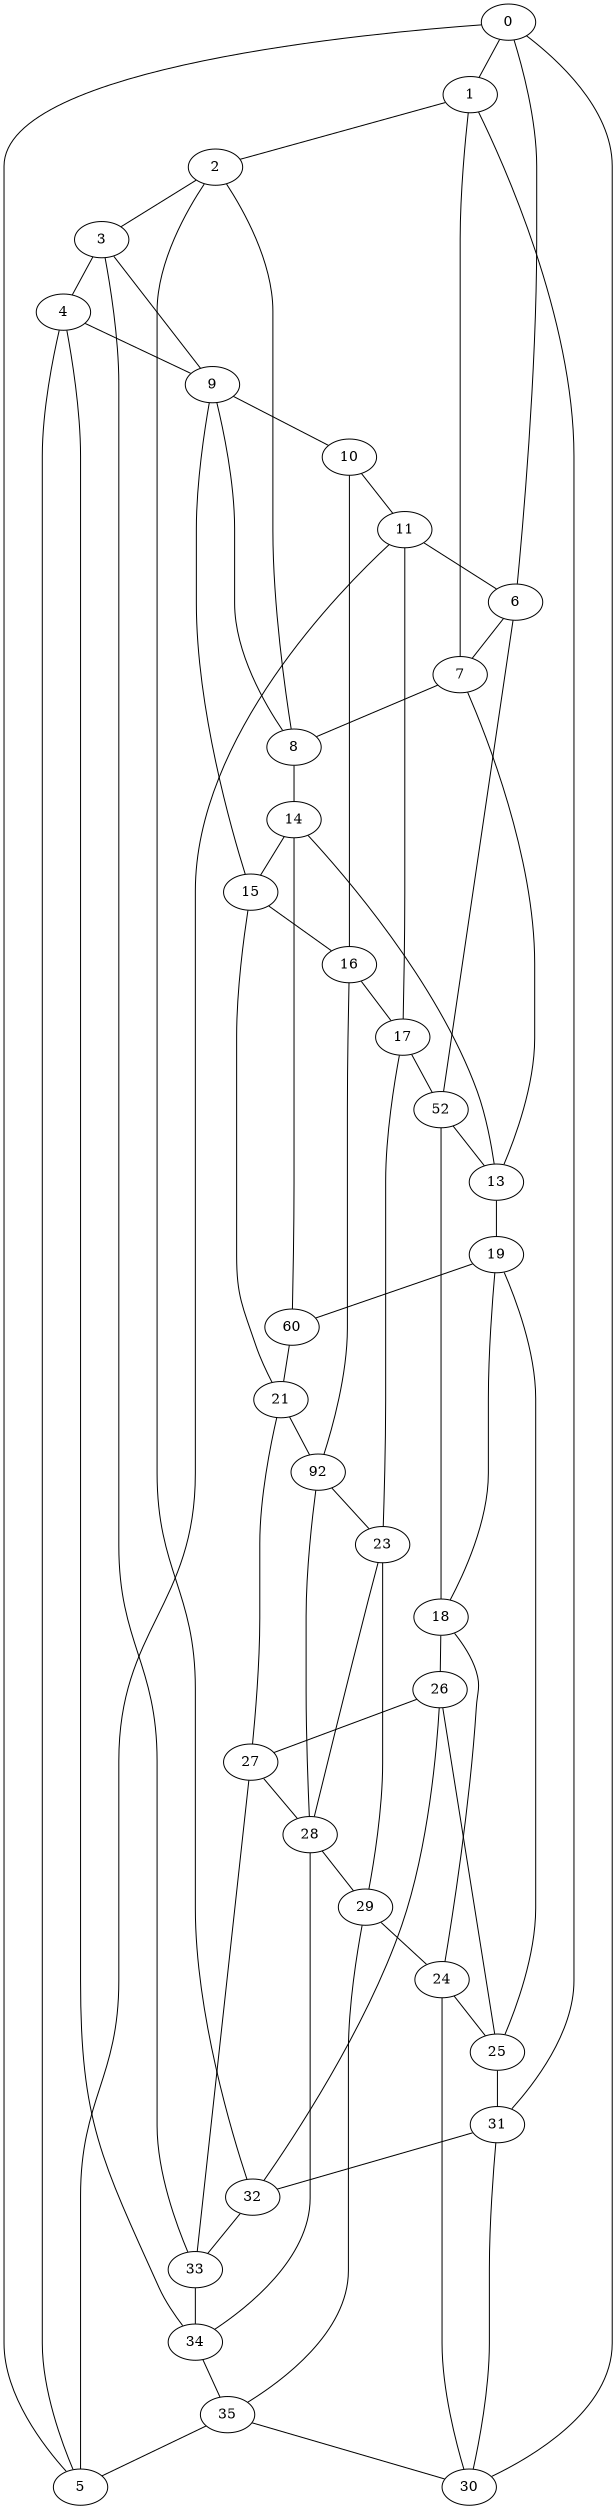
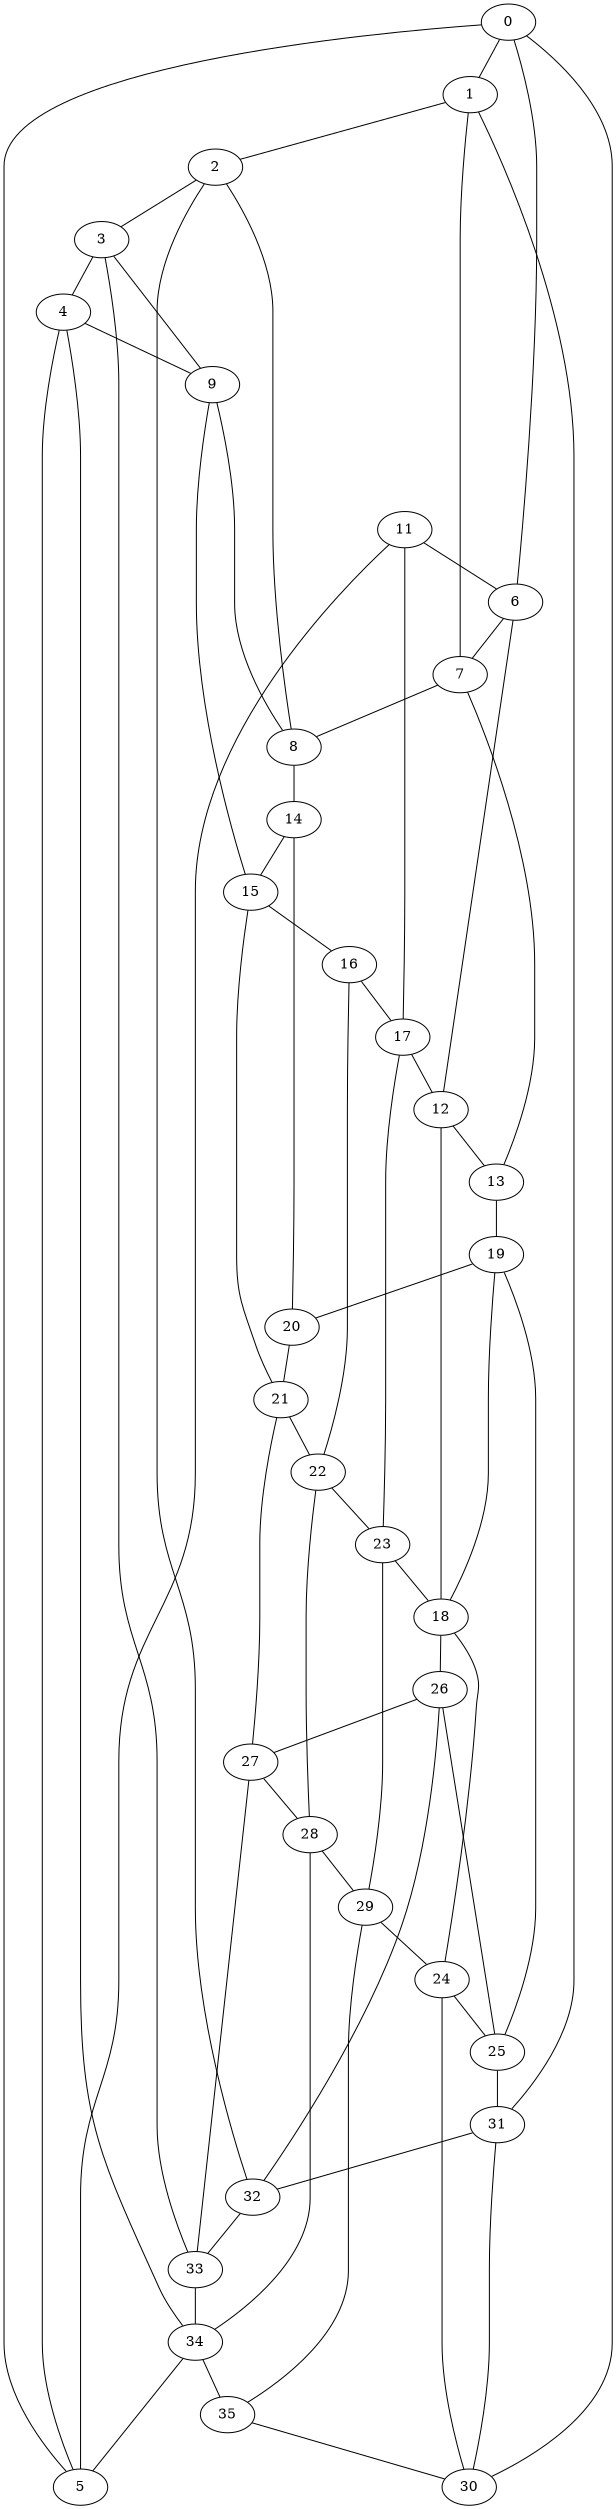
(349, 457) -> none
(425, 987) -> none
(441, 1110) -> (441, 1110)
(292, 1327) -> (292, 1327)
(318, 1472) -> (318, 1472)
(346, 1690) -> (412, 1581)
(154, 2451) -> (138, 2415)
